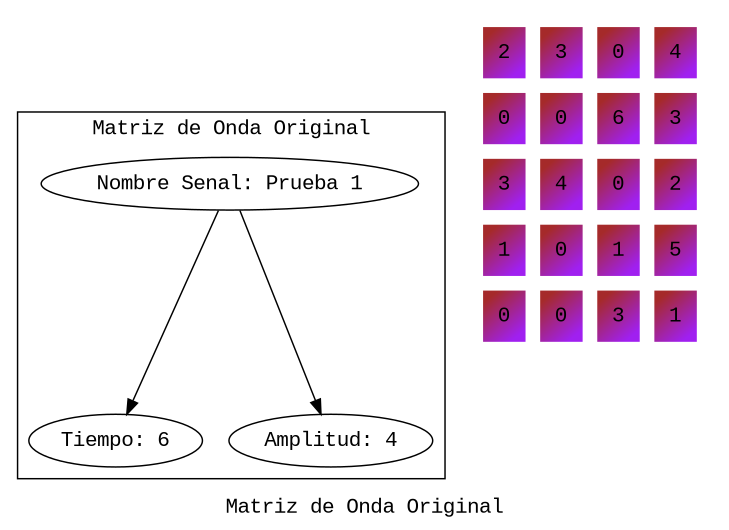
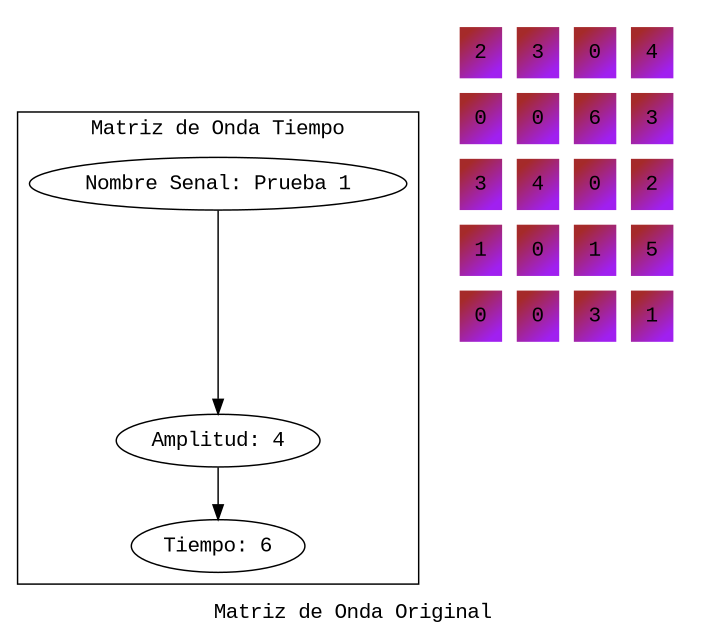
(231, 129) -> (218, 129)
(176, 306) -> (218, 486)
